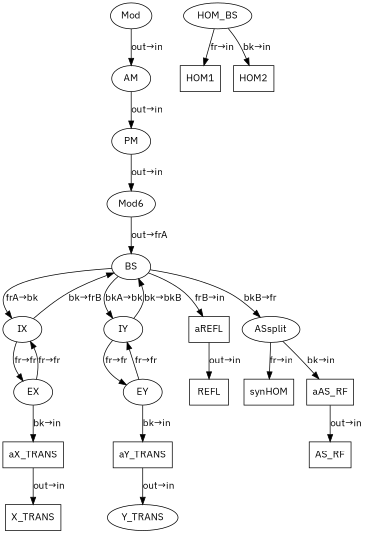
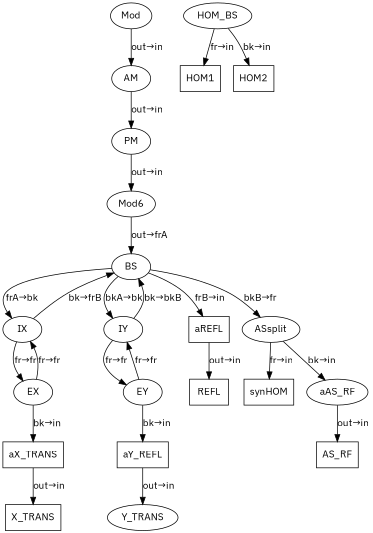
(330, 392) -> (337, 392)
(143, 455) -> (143, 455)
